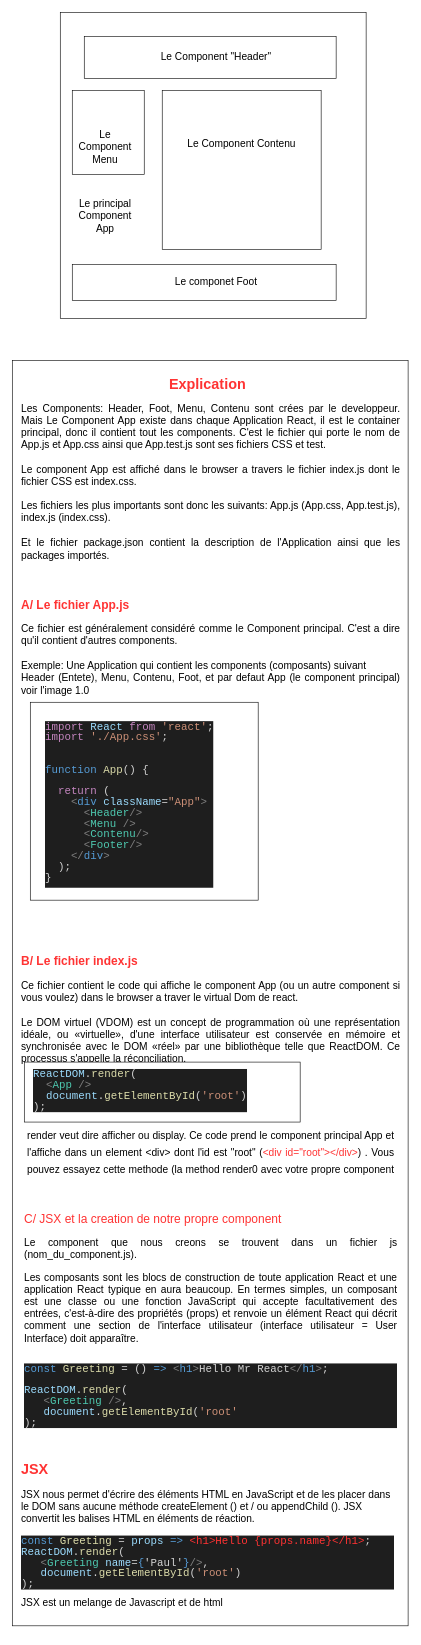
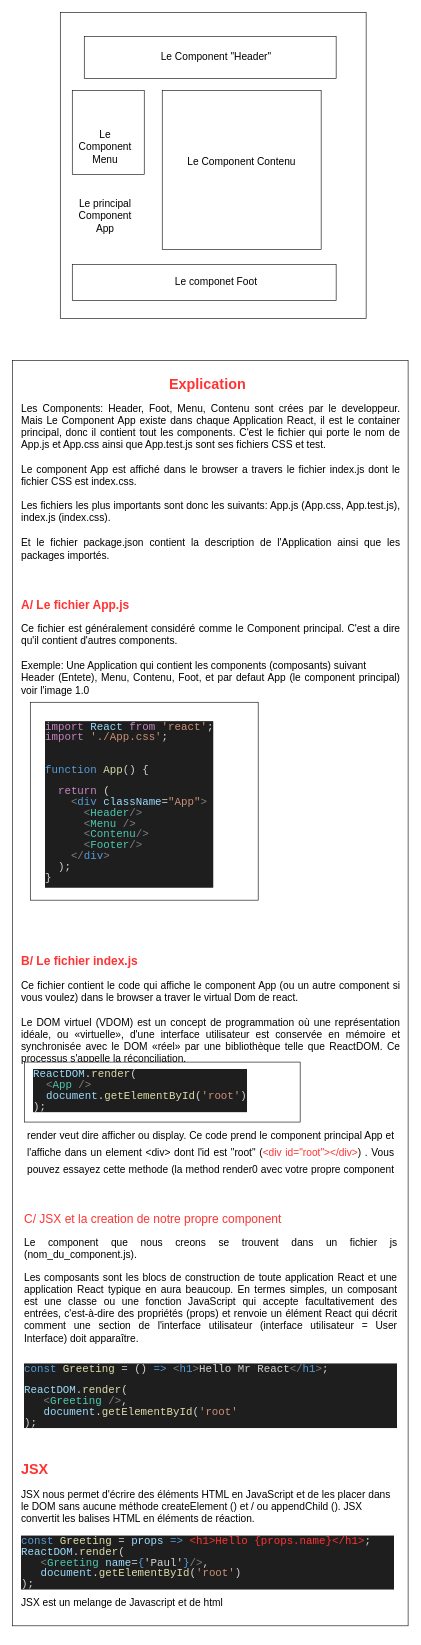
(242, 144) -> (242, 162)
